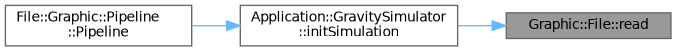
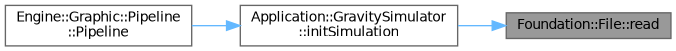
(99, 26) -> (99, 26)
(589, 26) -> (589, 26)
